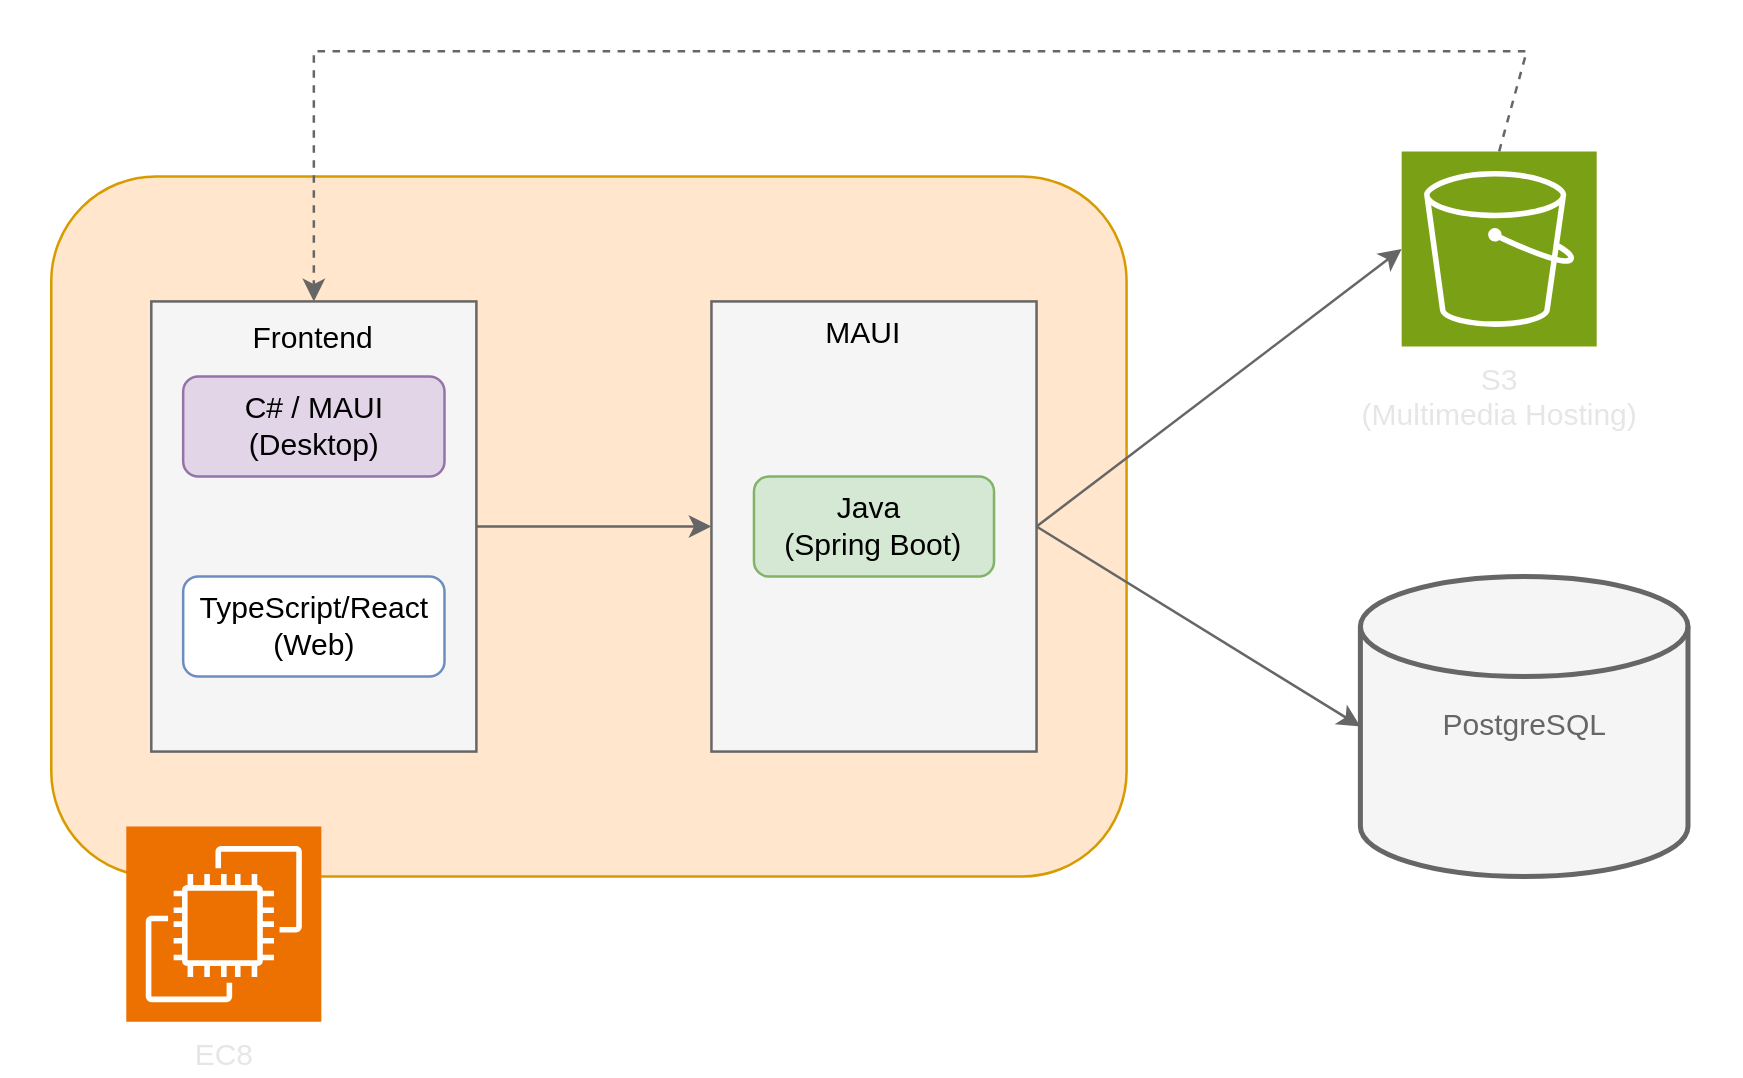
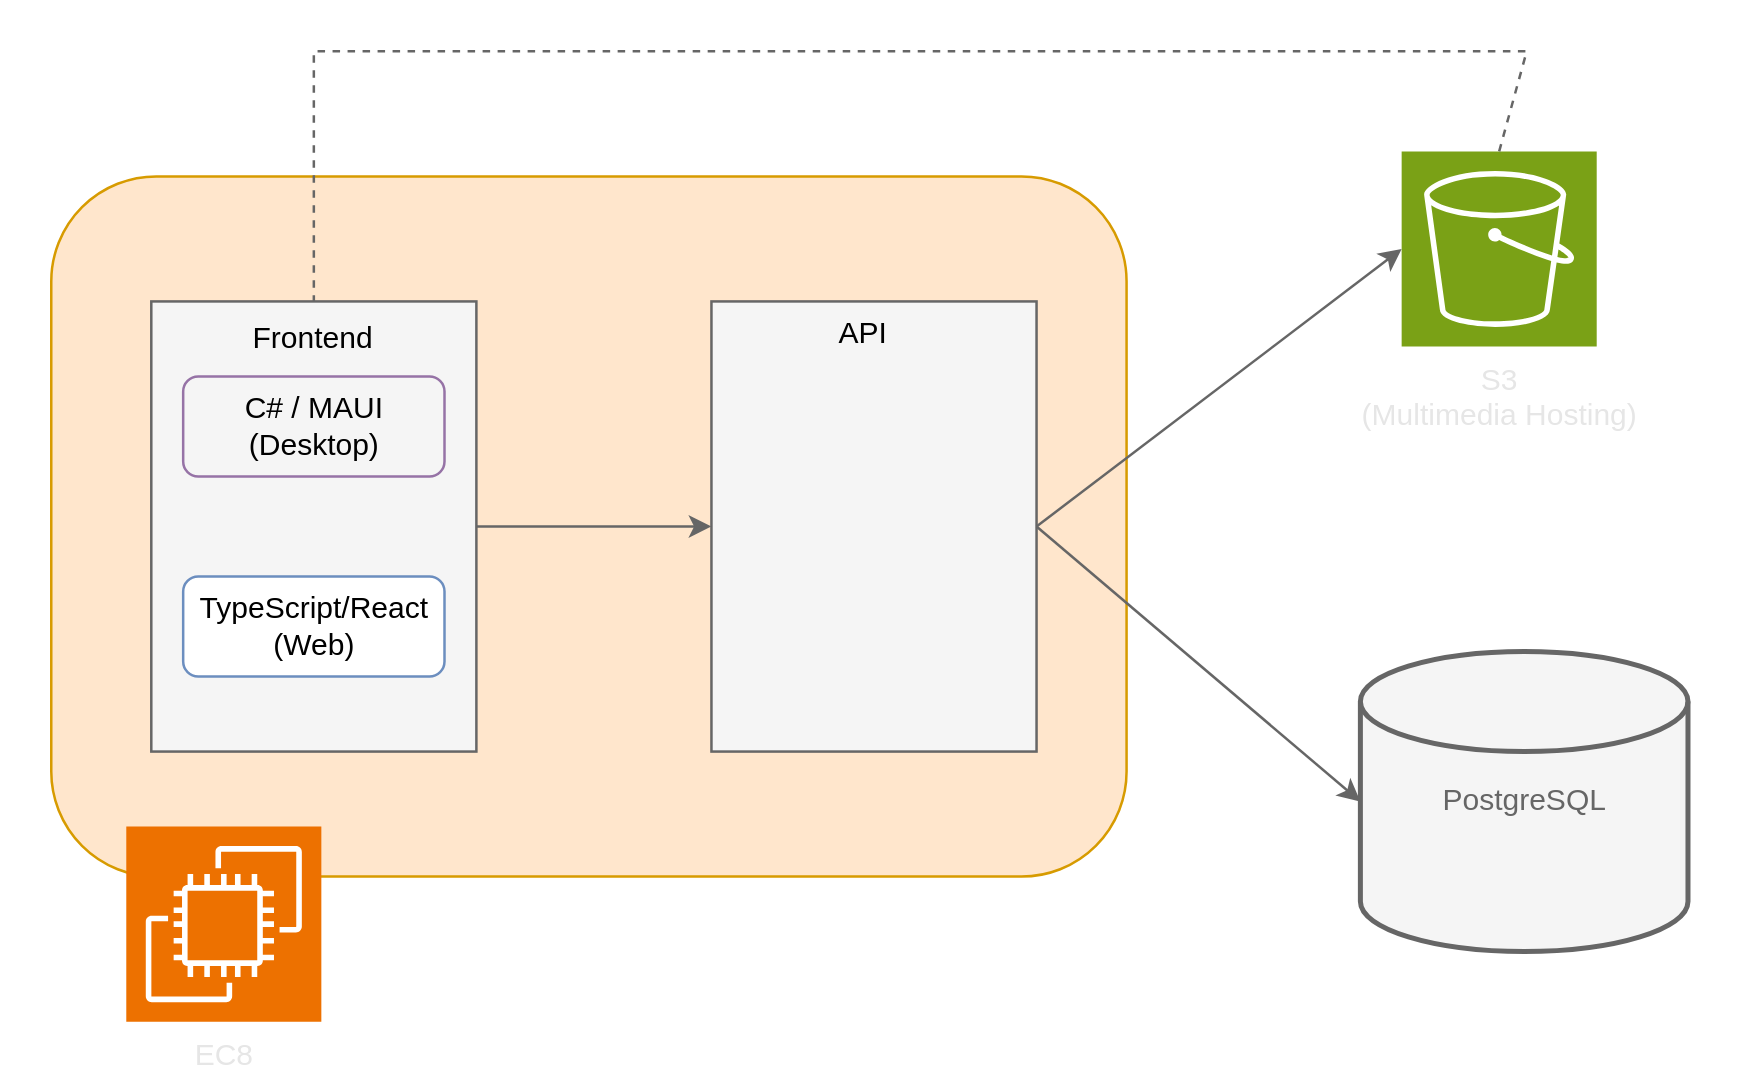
(314, 283) -> (314, 290)
(864, 334) -> (864, 334)
(314, 426) -> (314, 426)
(874, 526) -> none
(1524, 726) -> (1524, 801)
